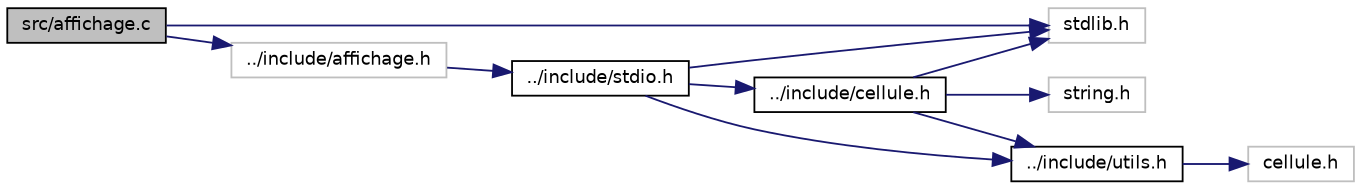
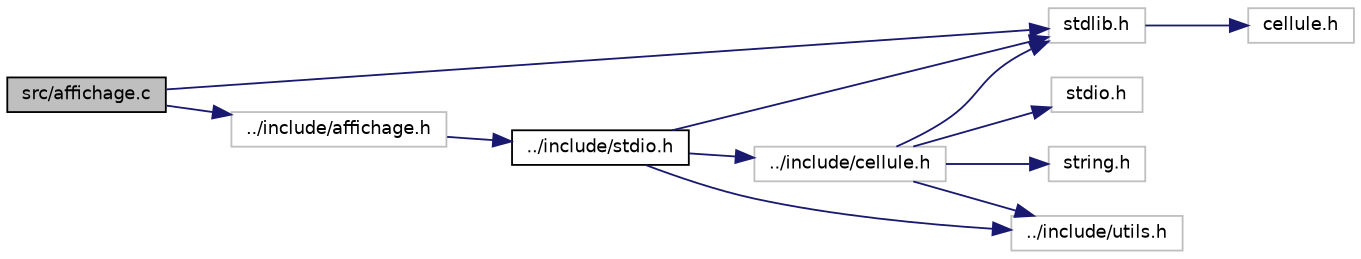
(850, 95) -> (850, 164)
none -> (1097, 95)
(1097, 164) -> (1097, 233)
(1206, 164) -> (1187, 26)
